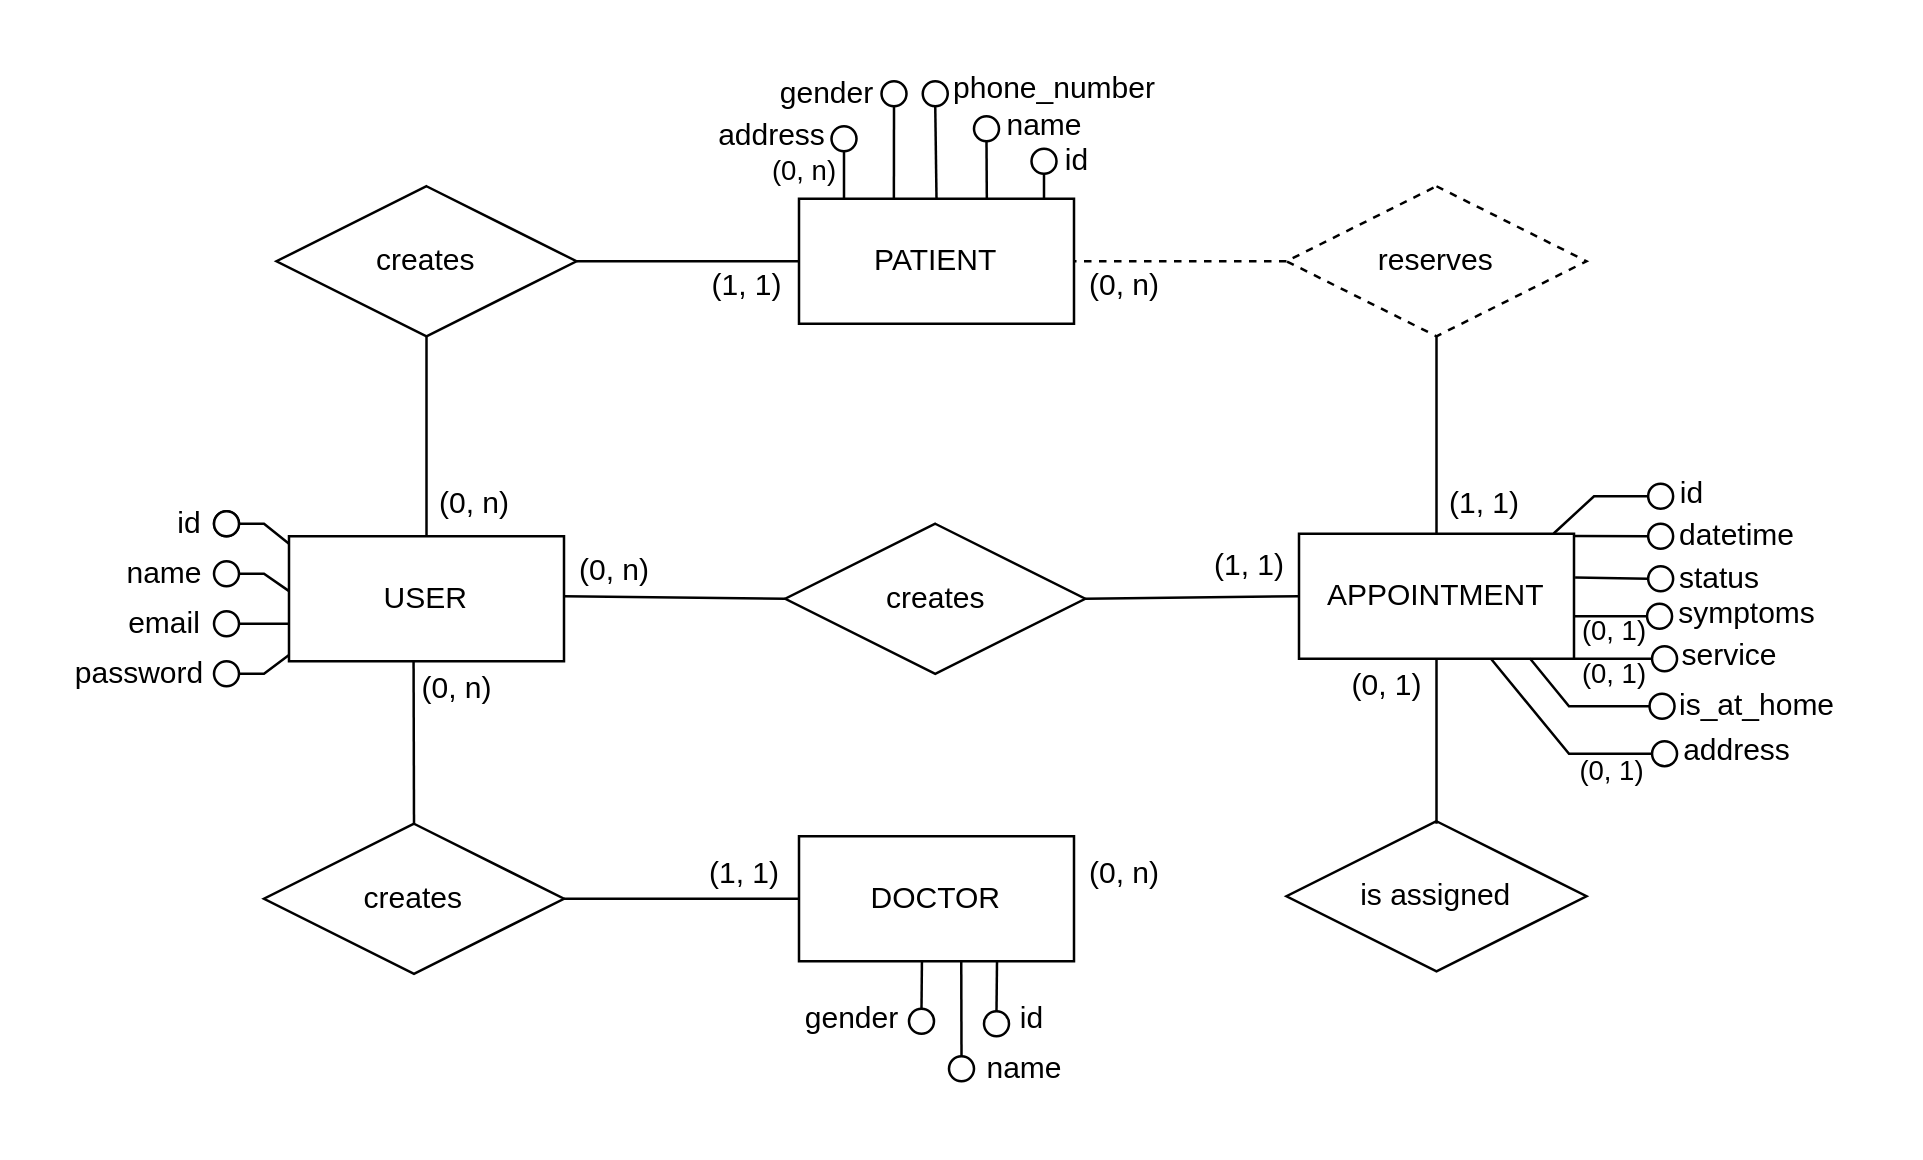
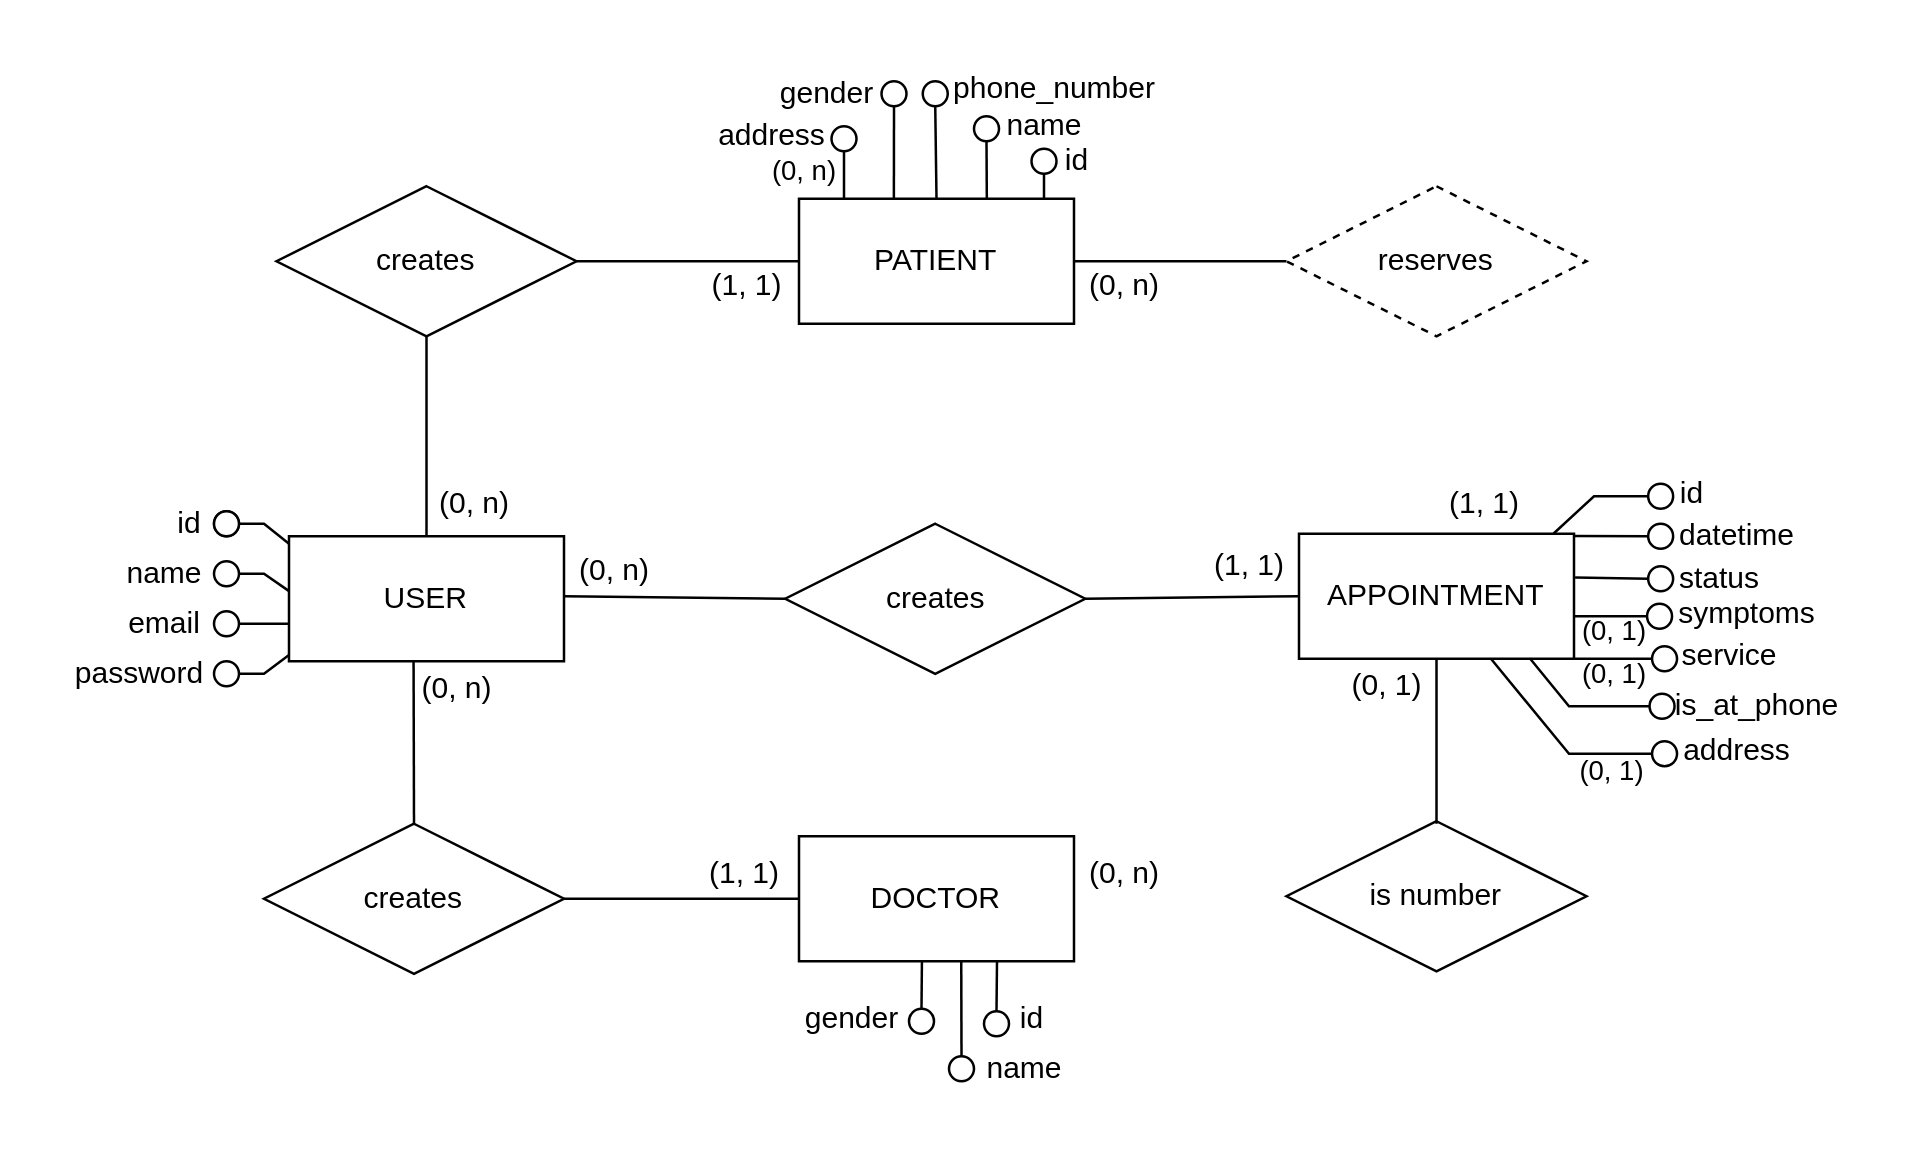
(1180, 261) -> (1180, 261)
(1436, 434) -> none
(1758, 706) -> (1758, 706)
(1436, 896) -> (1436, 896)
